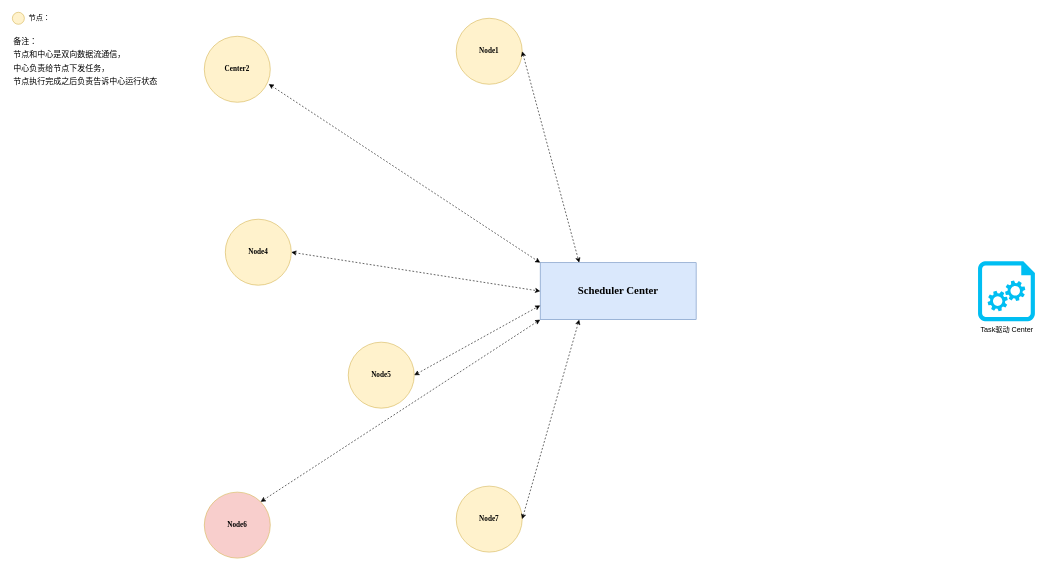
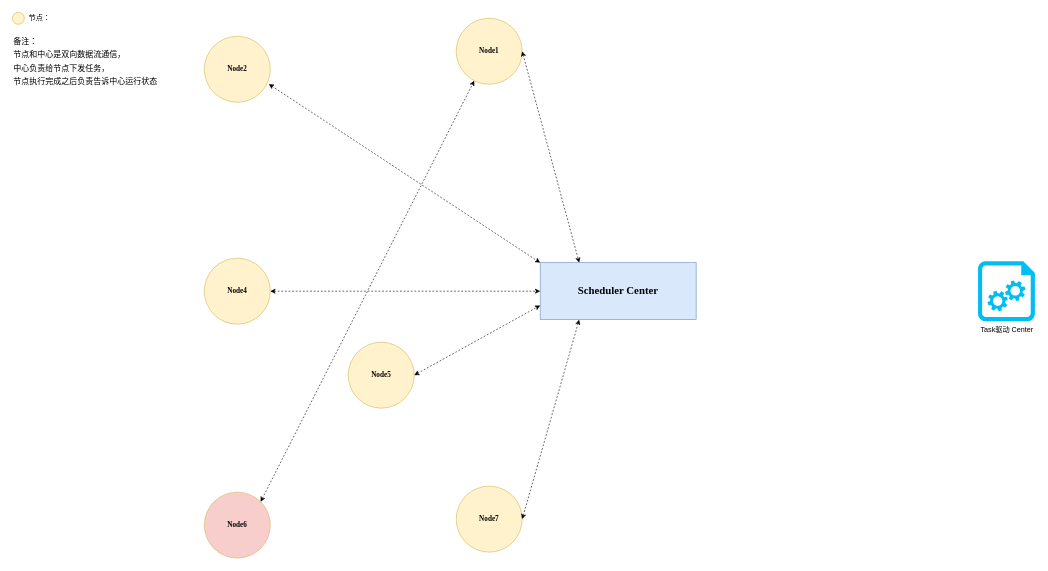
(237, 69) -> (237, 69)
(258, 252) -> (237, 291)
(278, 491) -> (344, 338)
